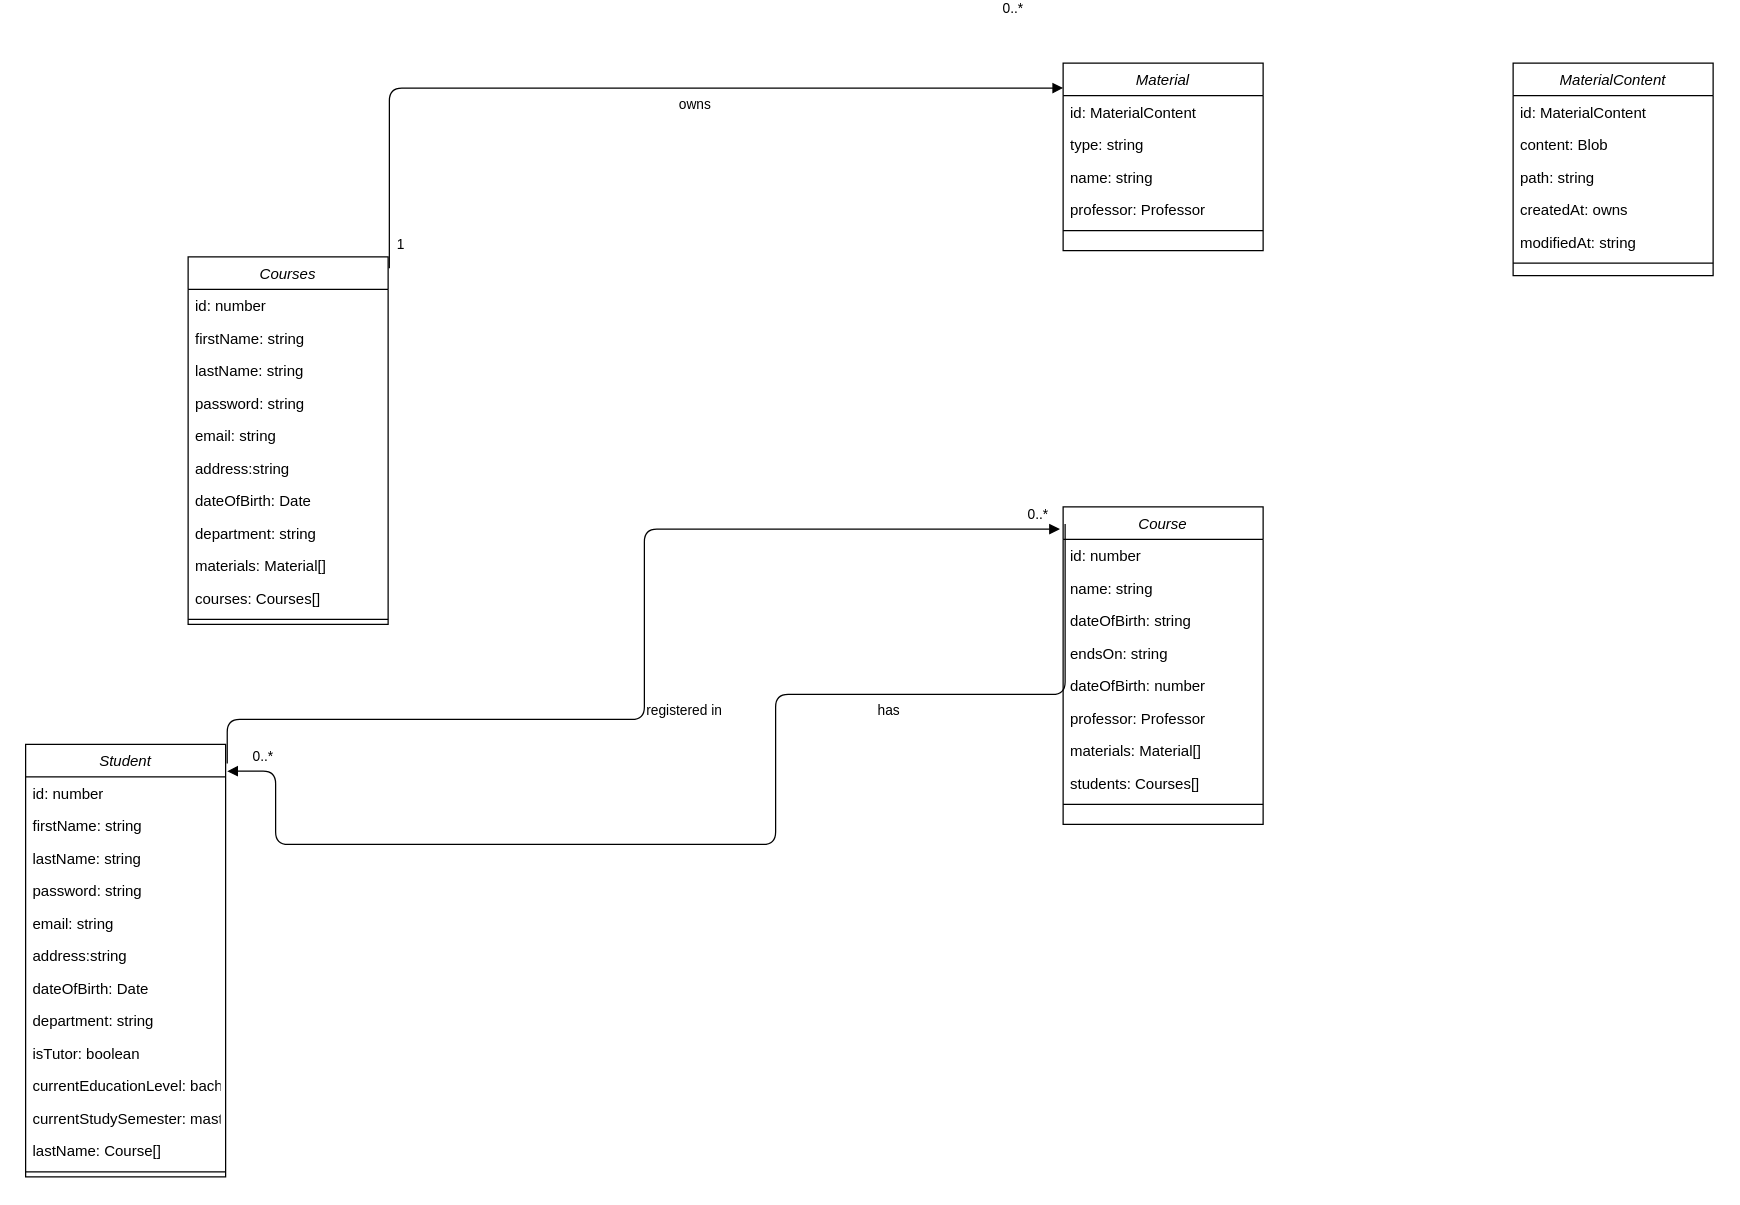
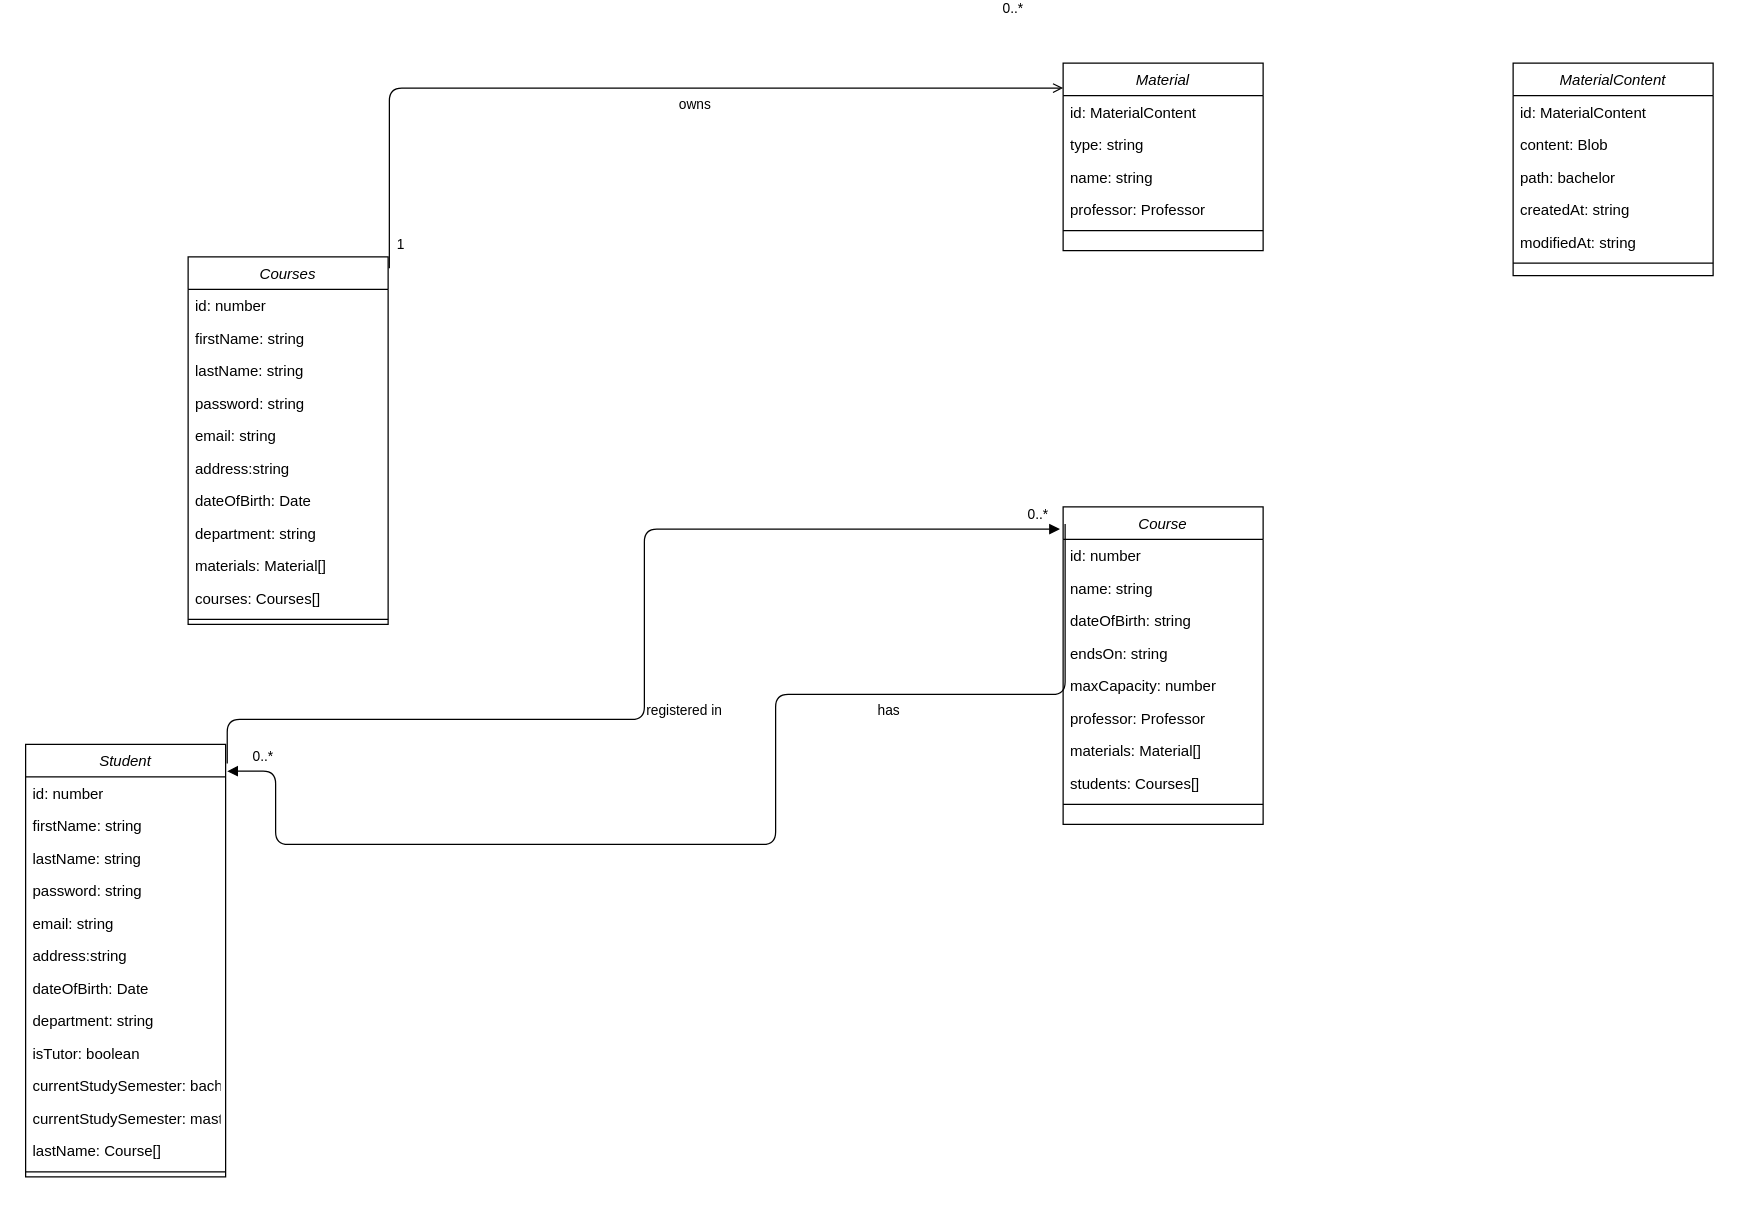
(1051, 88) -> (1054, 88)
(1565, 178) -> (1573, 178)
(1579, 210) -> (1586, 210)
(1144, 686) -> (1144, 686)
(208, 1086) -> (208, 1086)
